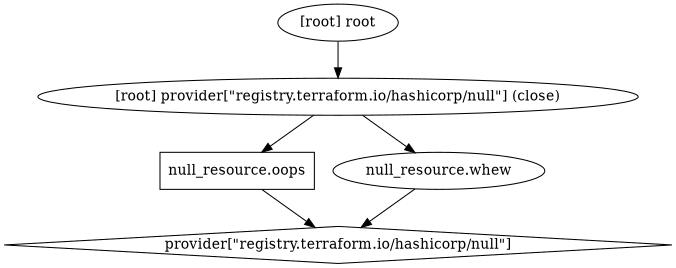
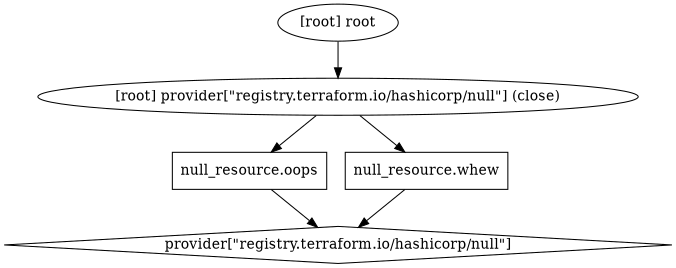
(439, 171) -> (427, 171)
